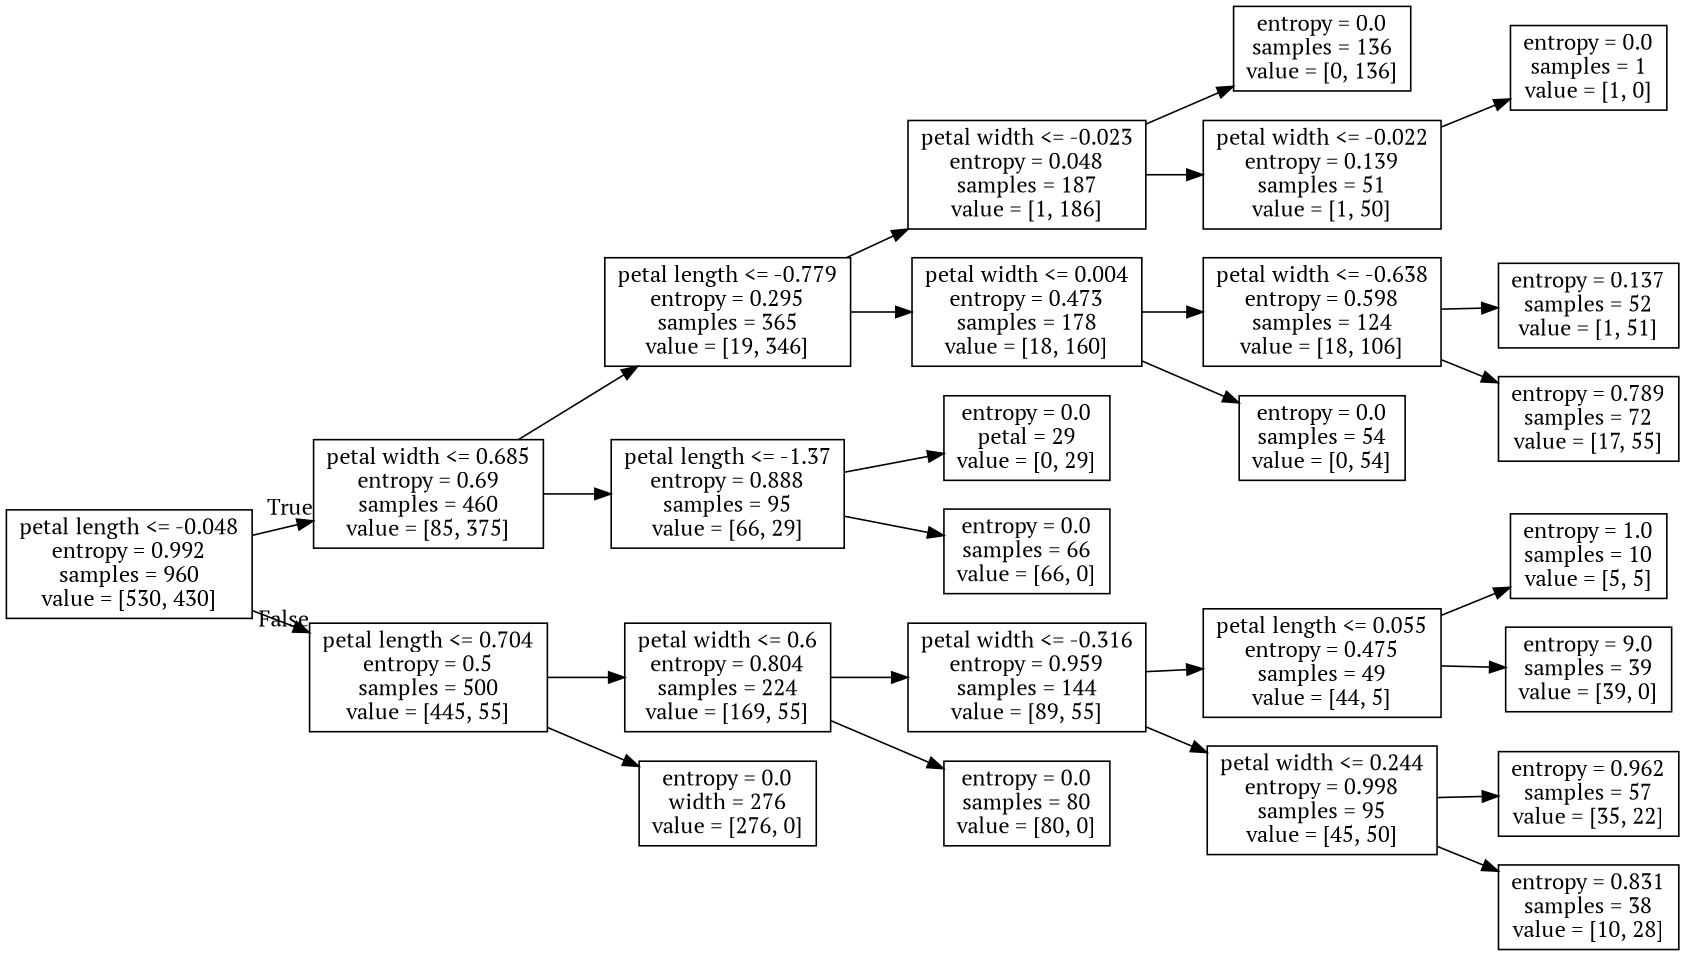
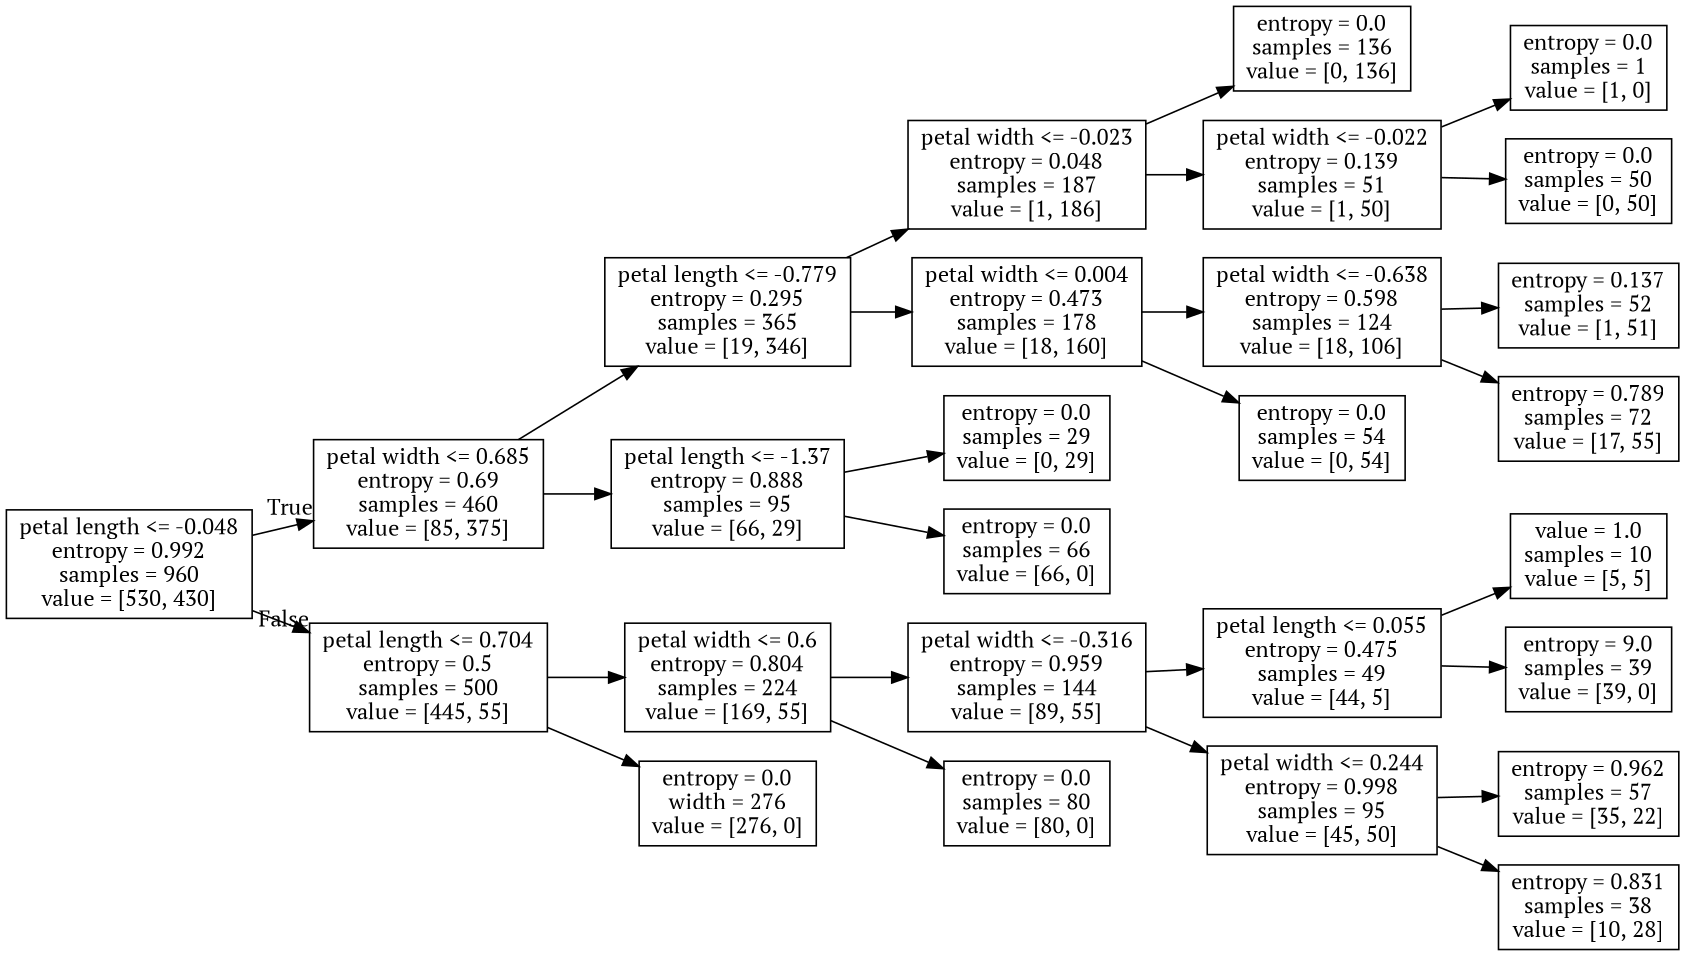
none -> (1589, 181)
(1027, 438) -> (1027, 438)
(1589, 556) -> (1589, 556)
